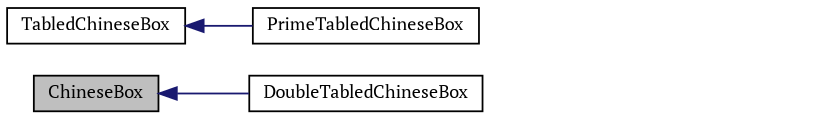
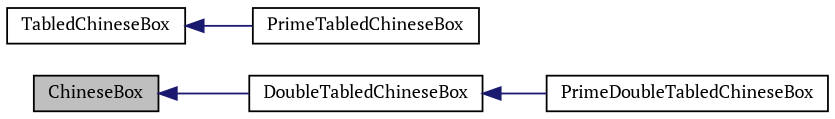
none -> (687, 93)
